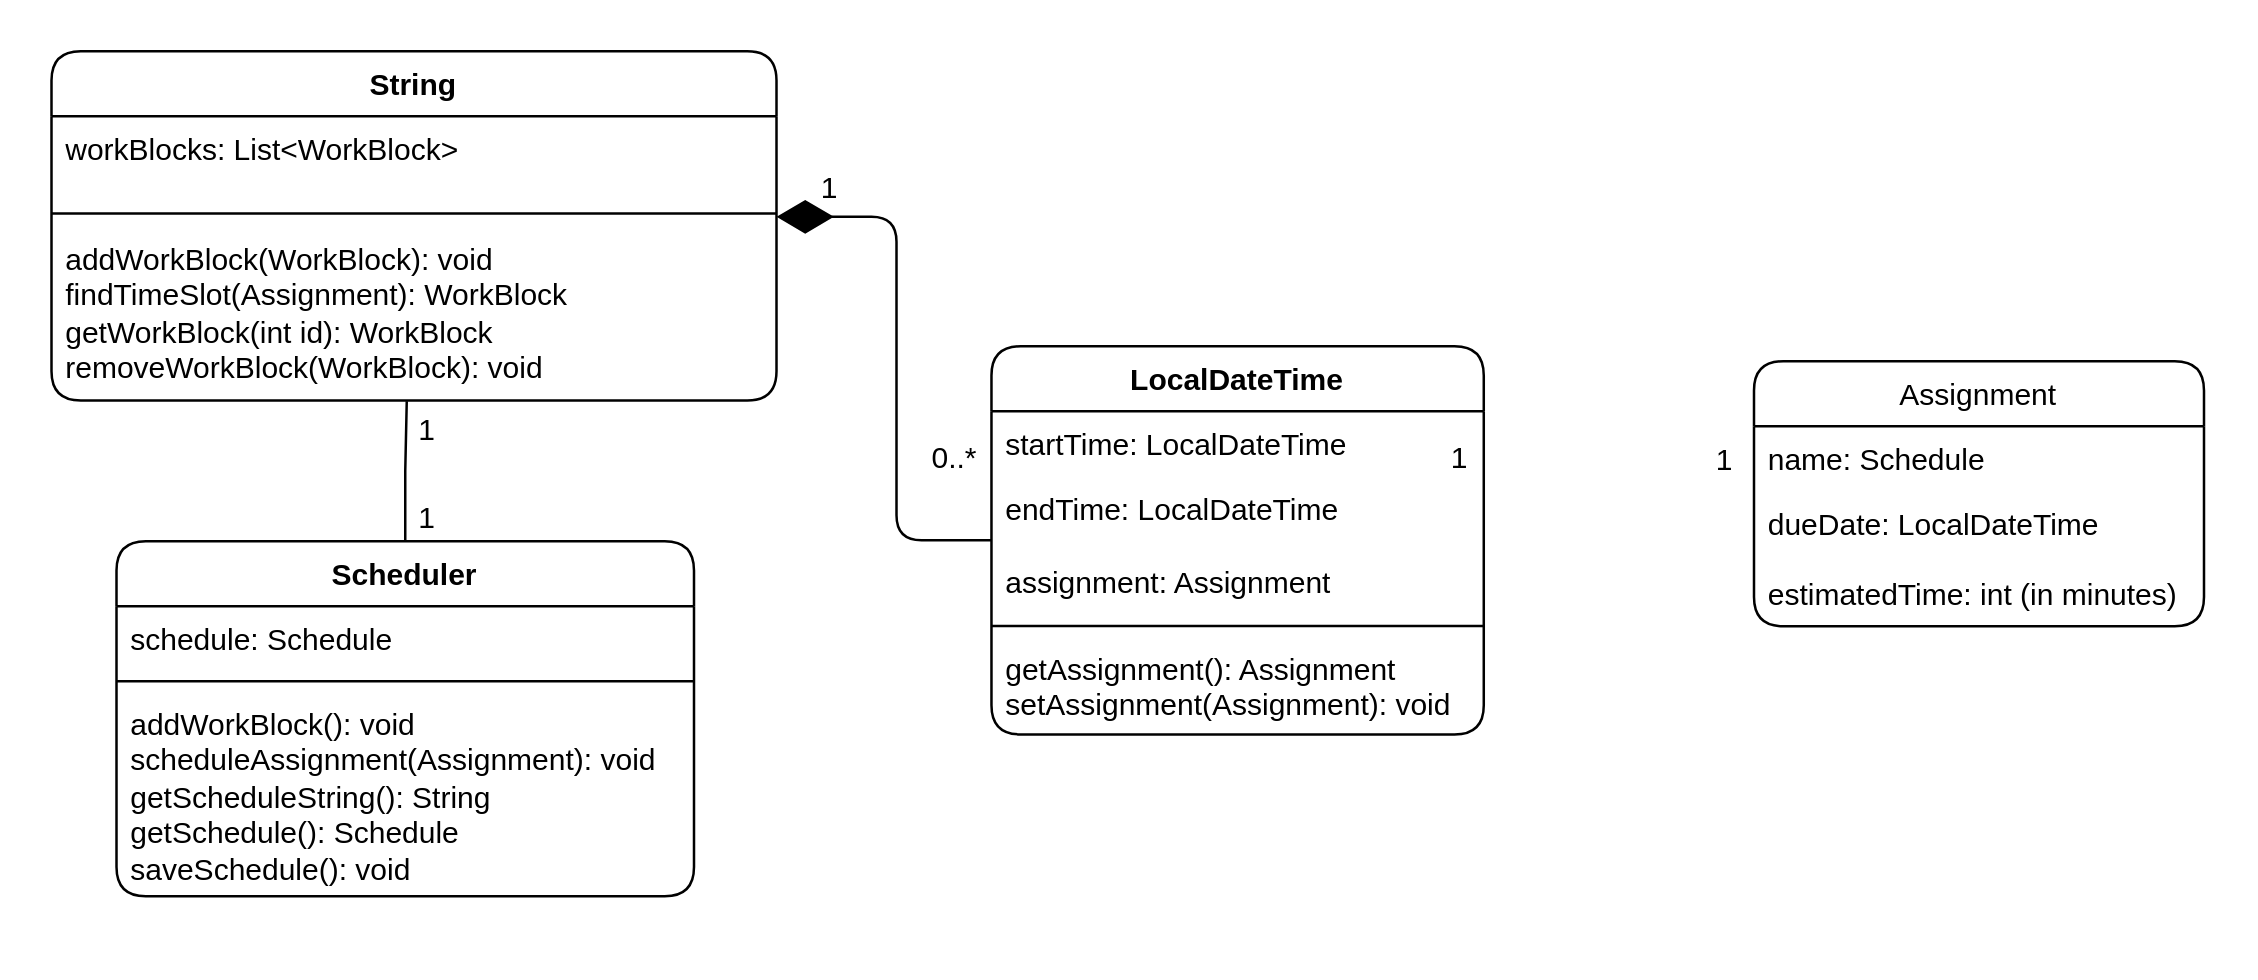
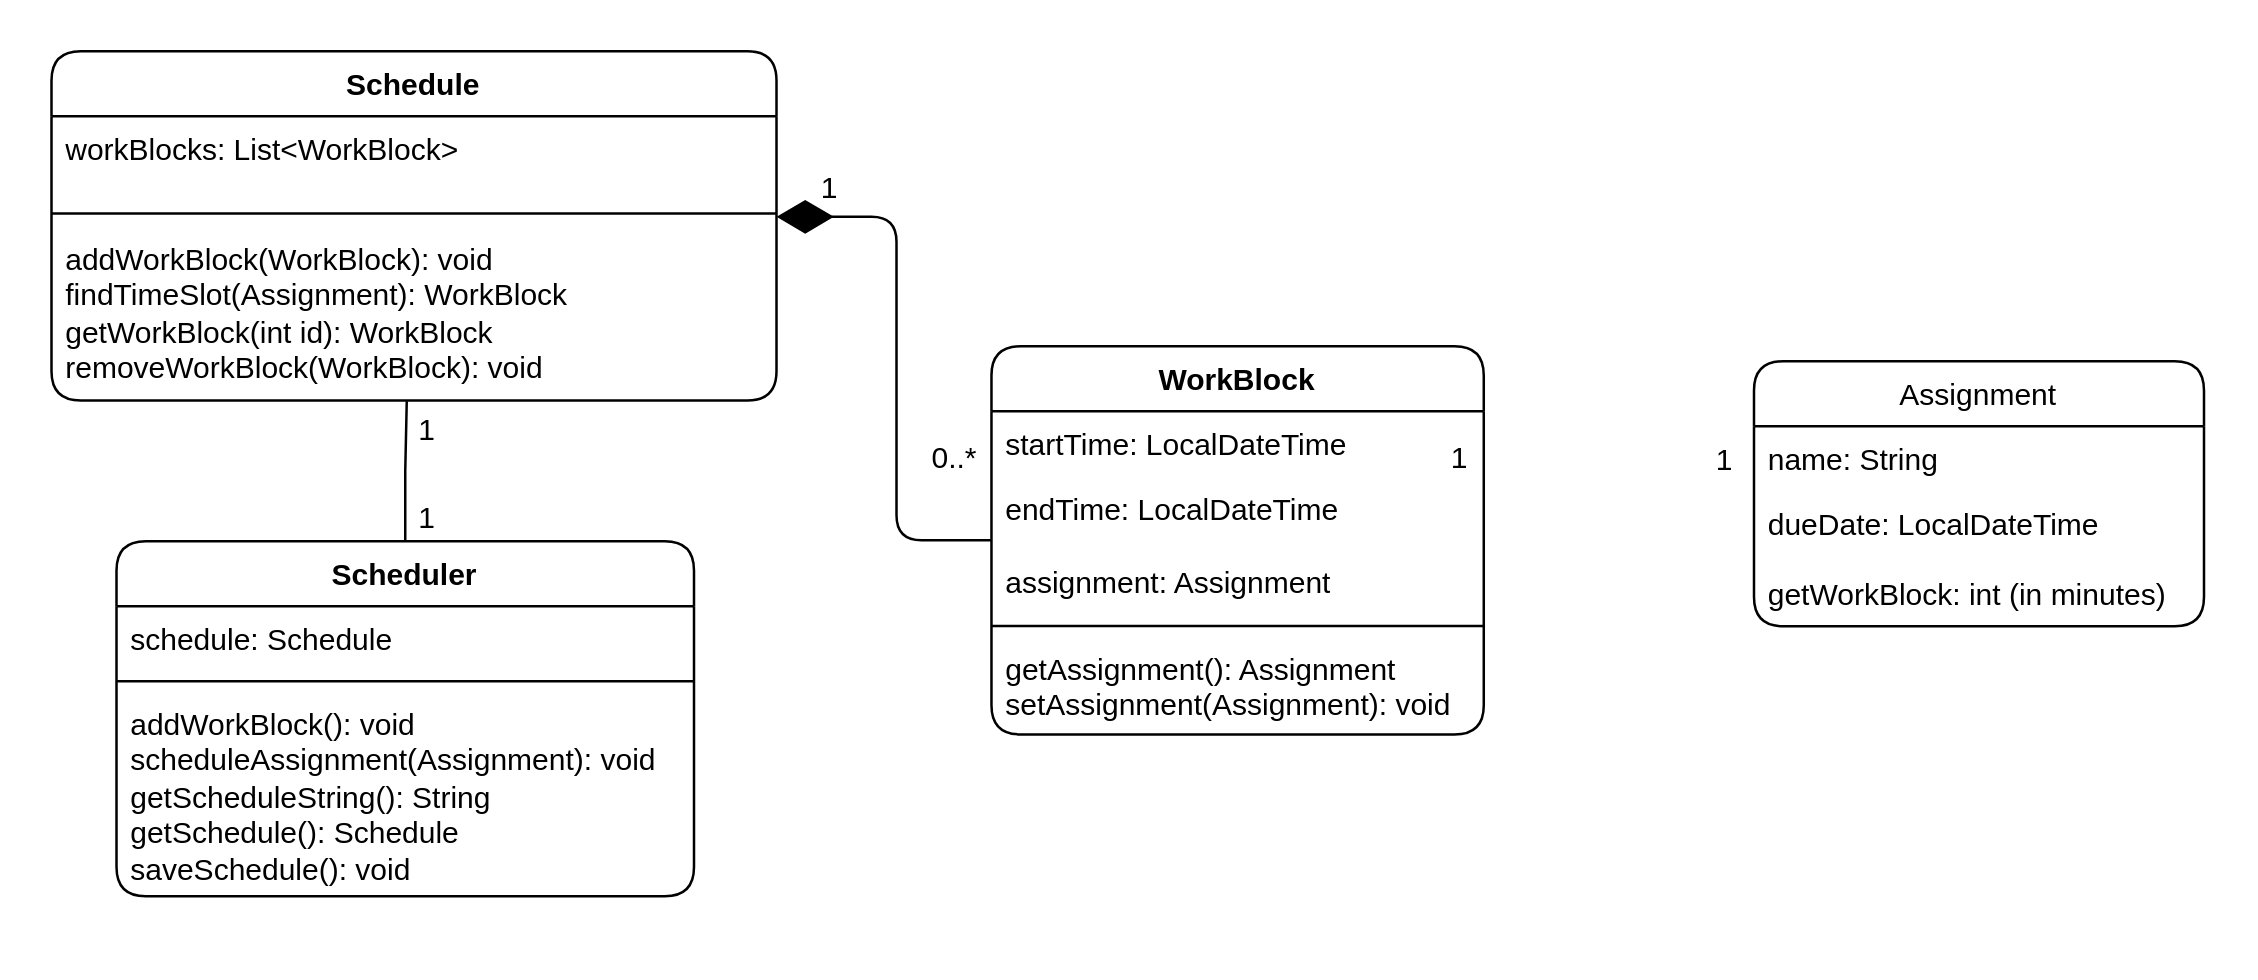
(414, 87) -> (414, 87)
(1238, 382) -> (1238, 382)
(1875, 462) -> (1858, 462)
(1981, 615) -> (1981, 615)
